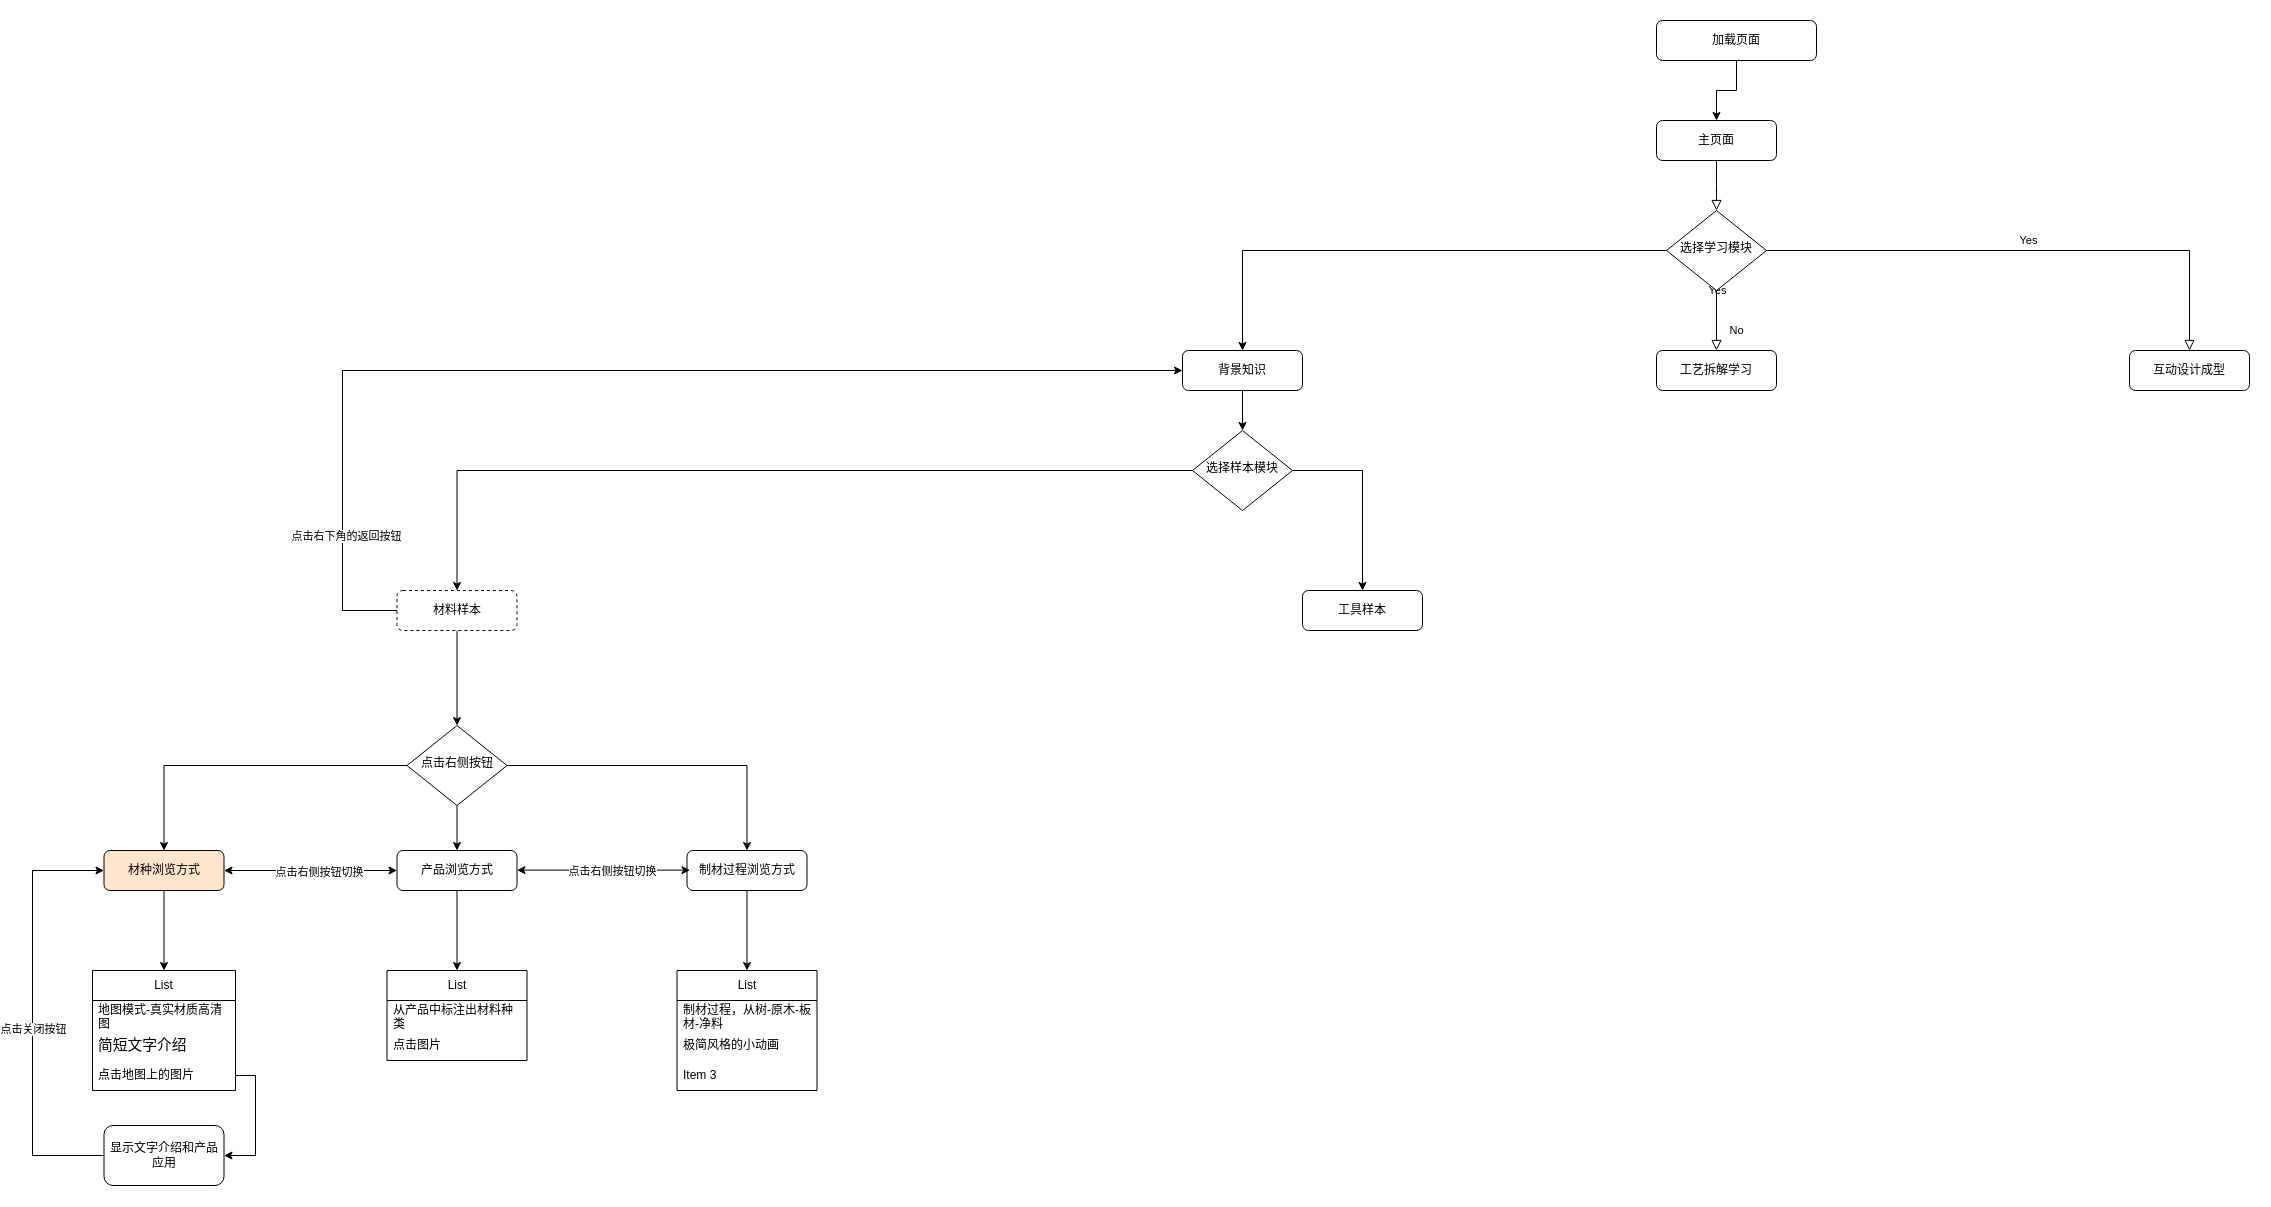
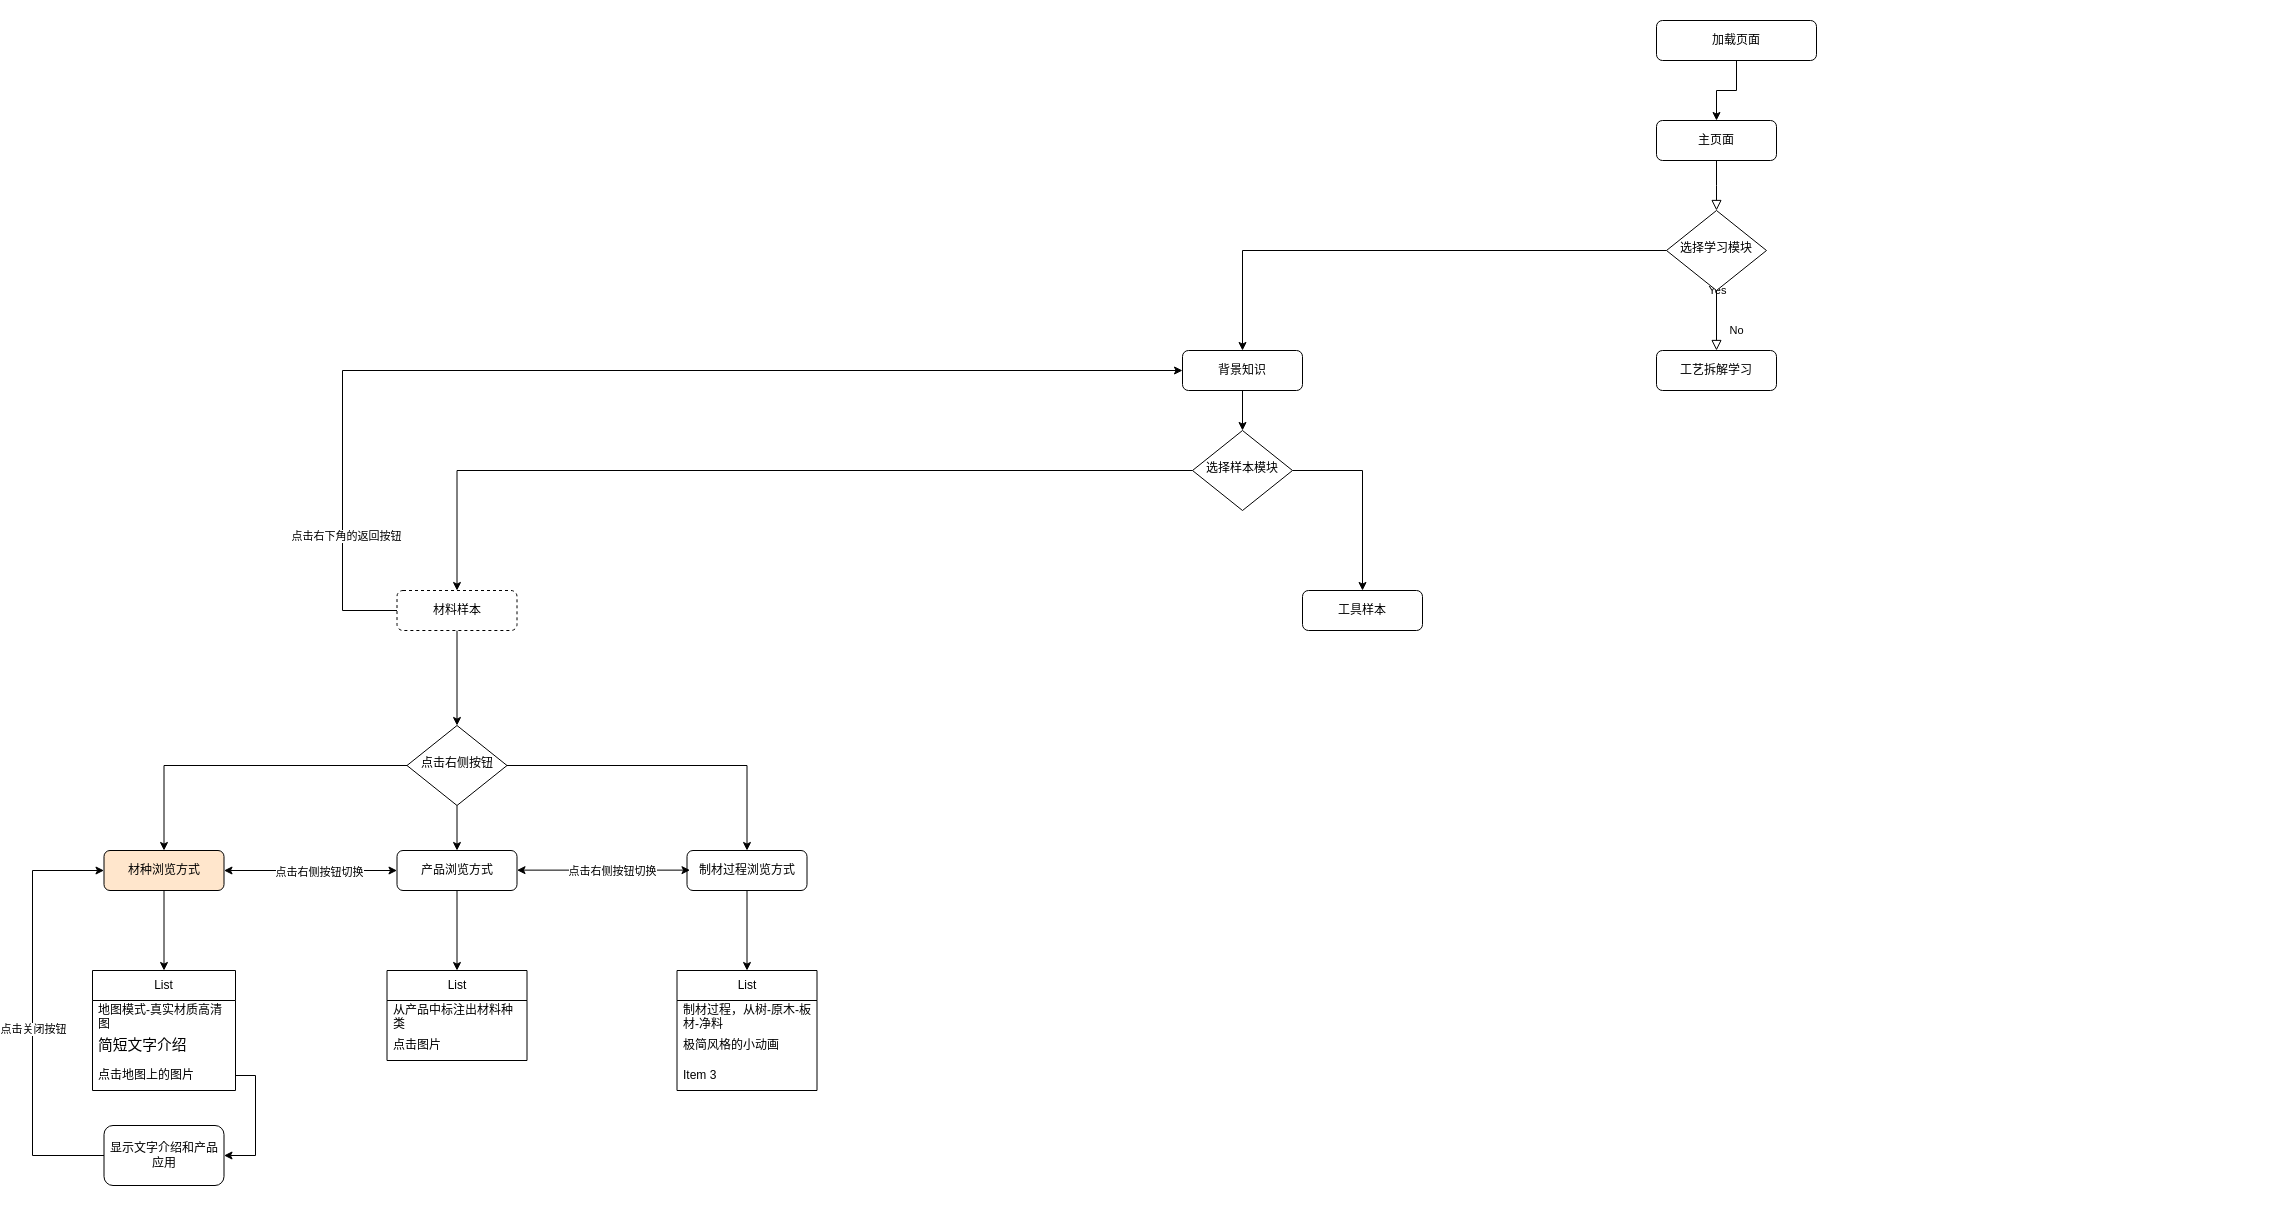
(2023, 251) -> none
(2190, 371) -> none
